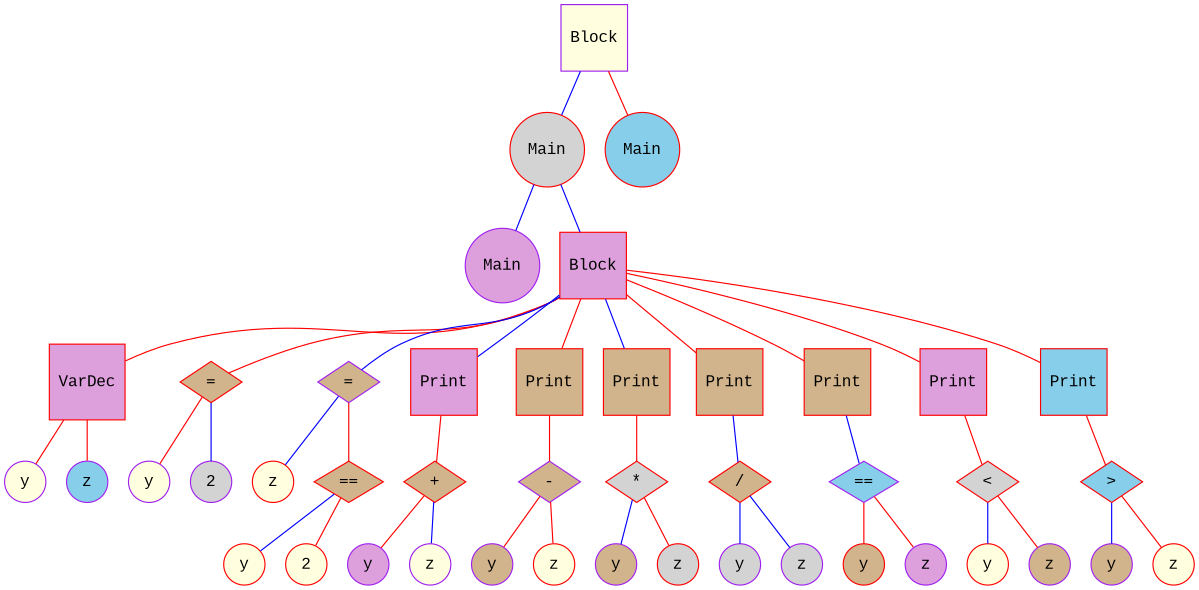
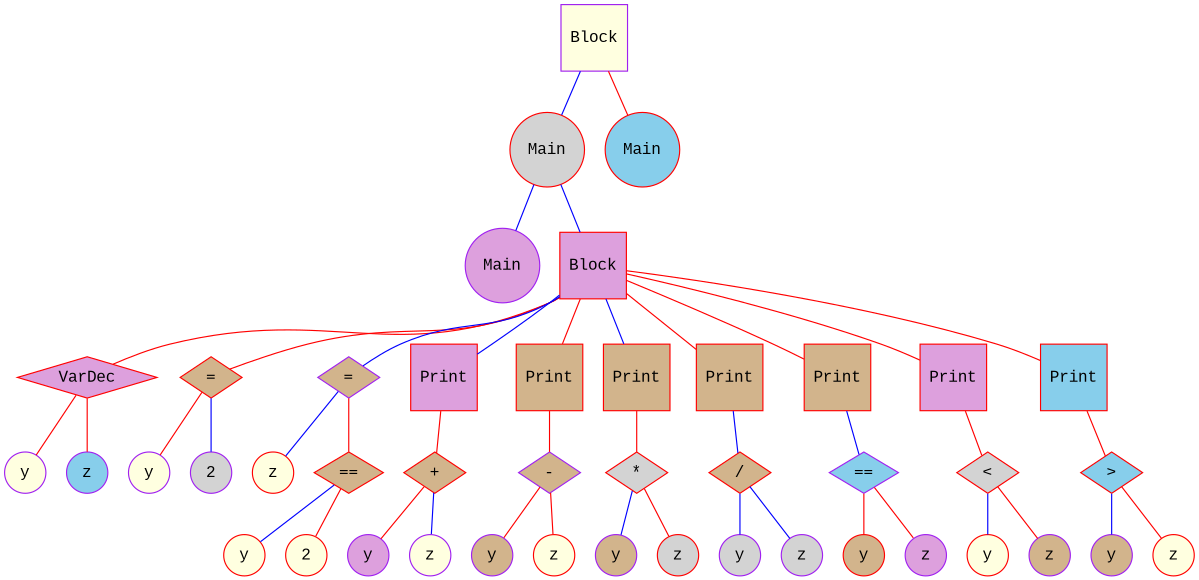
(87, 382) -> (87, 377)
